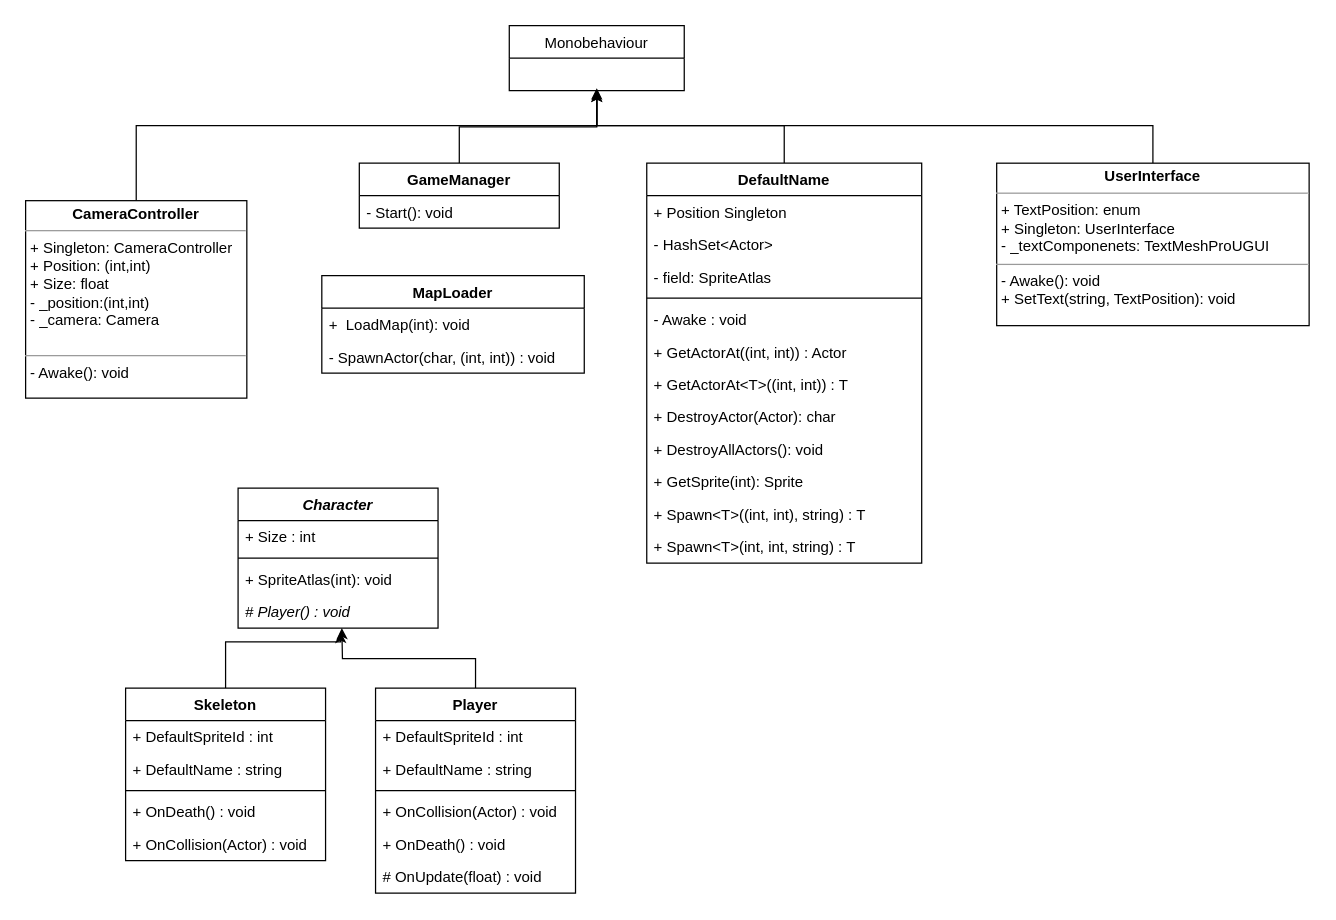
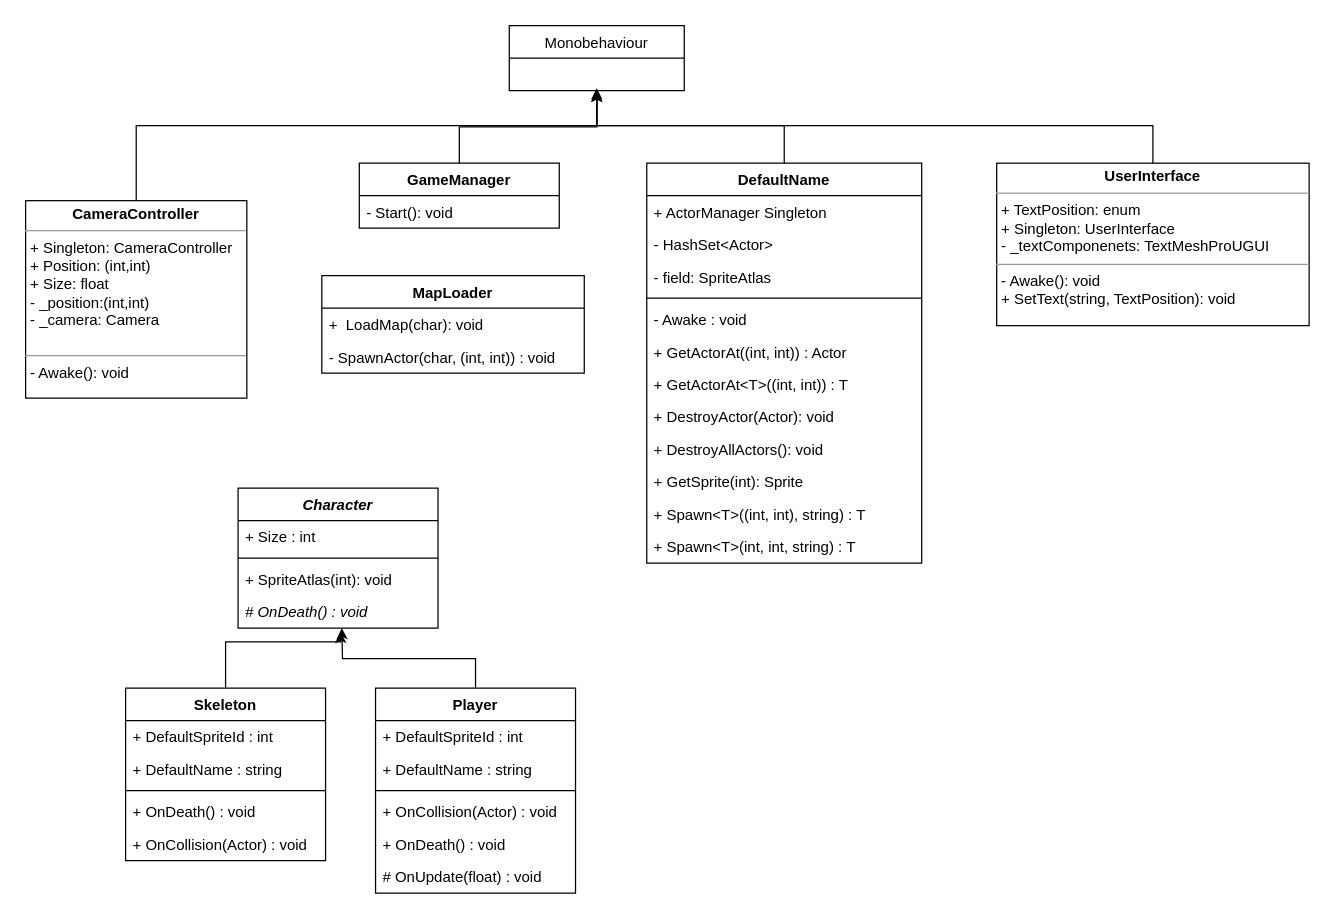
(726, 213) -> (747, 213)
(409, 325) -> (415, 325)
(761, 418) -> (759, 418)
(307, 613) -> (313, 613)
